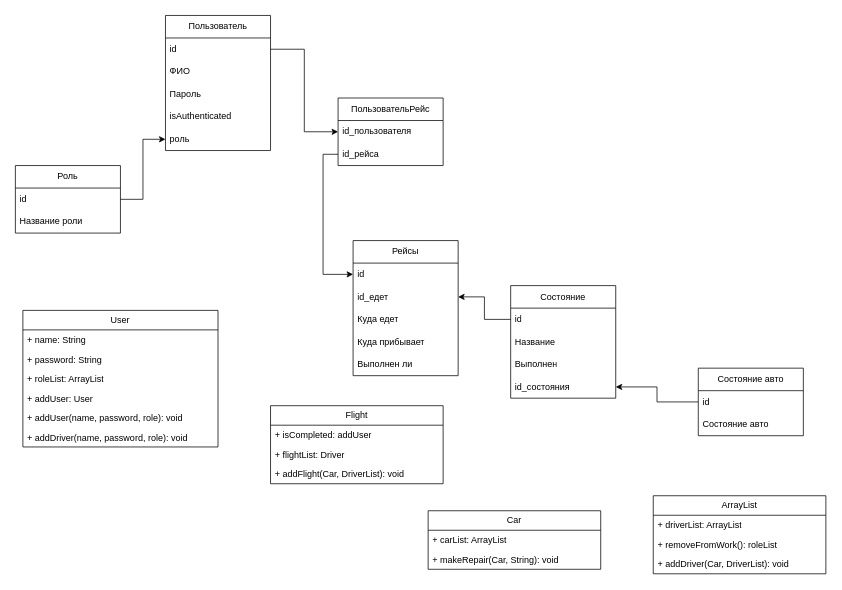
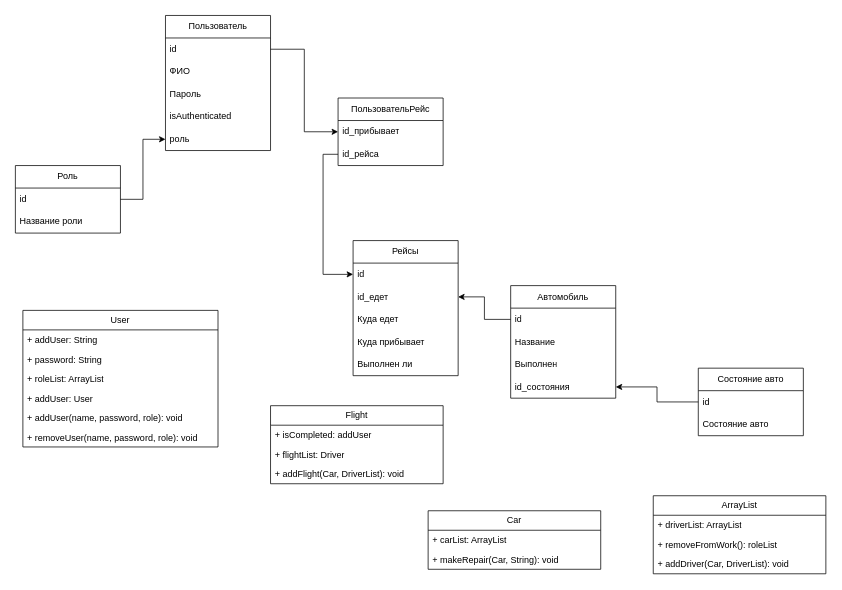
(379, 132) -> (371, 132)
(563, 297) -> (563, 297)
(58, 340) -> (66, 340)
(114, 438) -> (118, 438)
